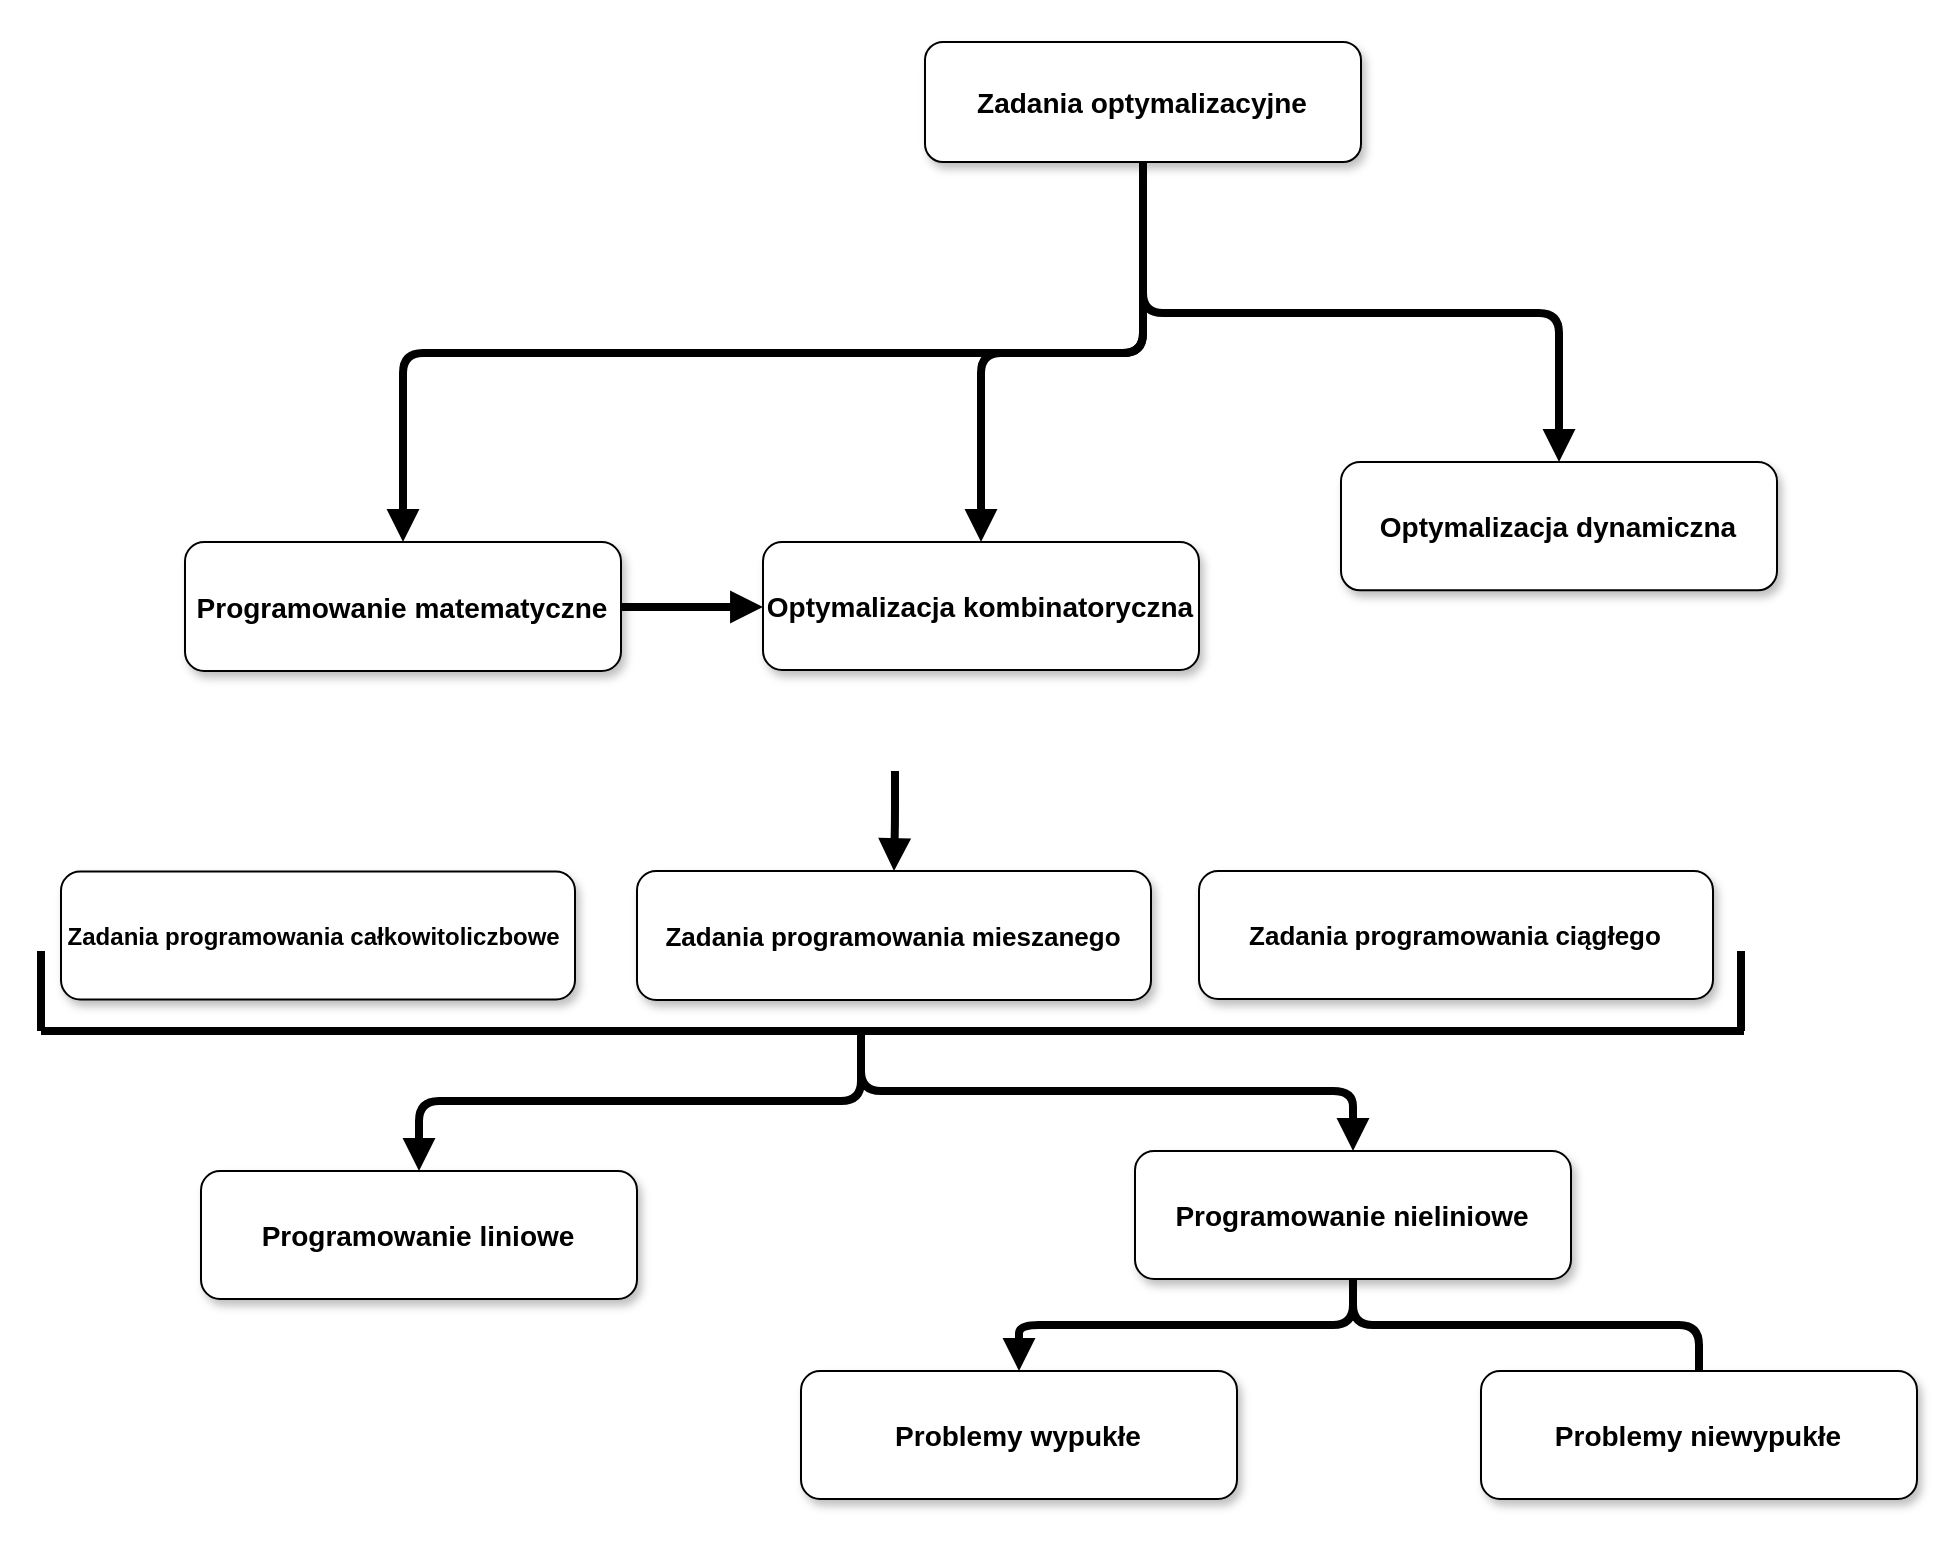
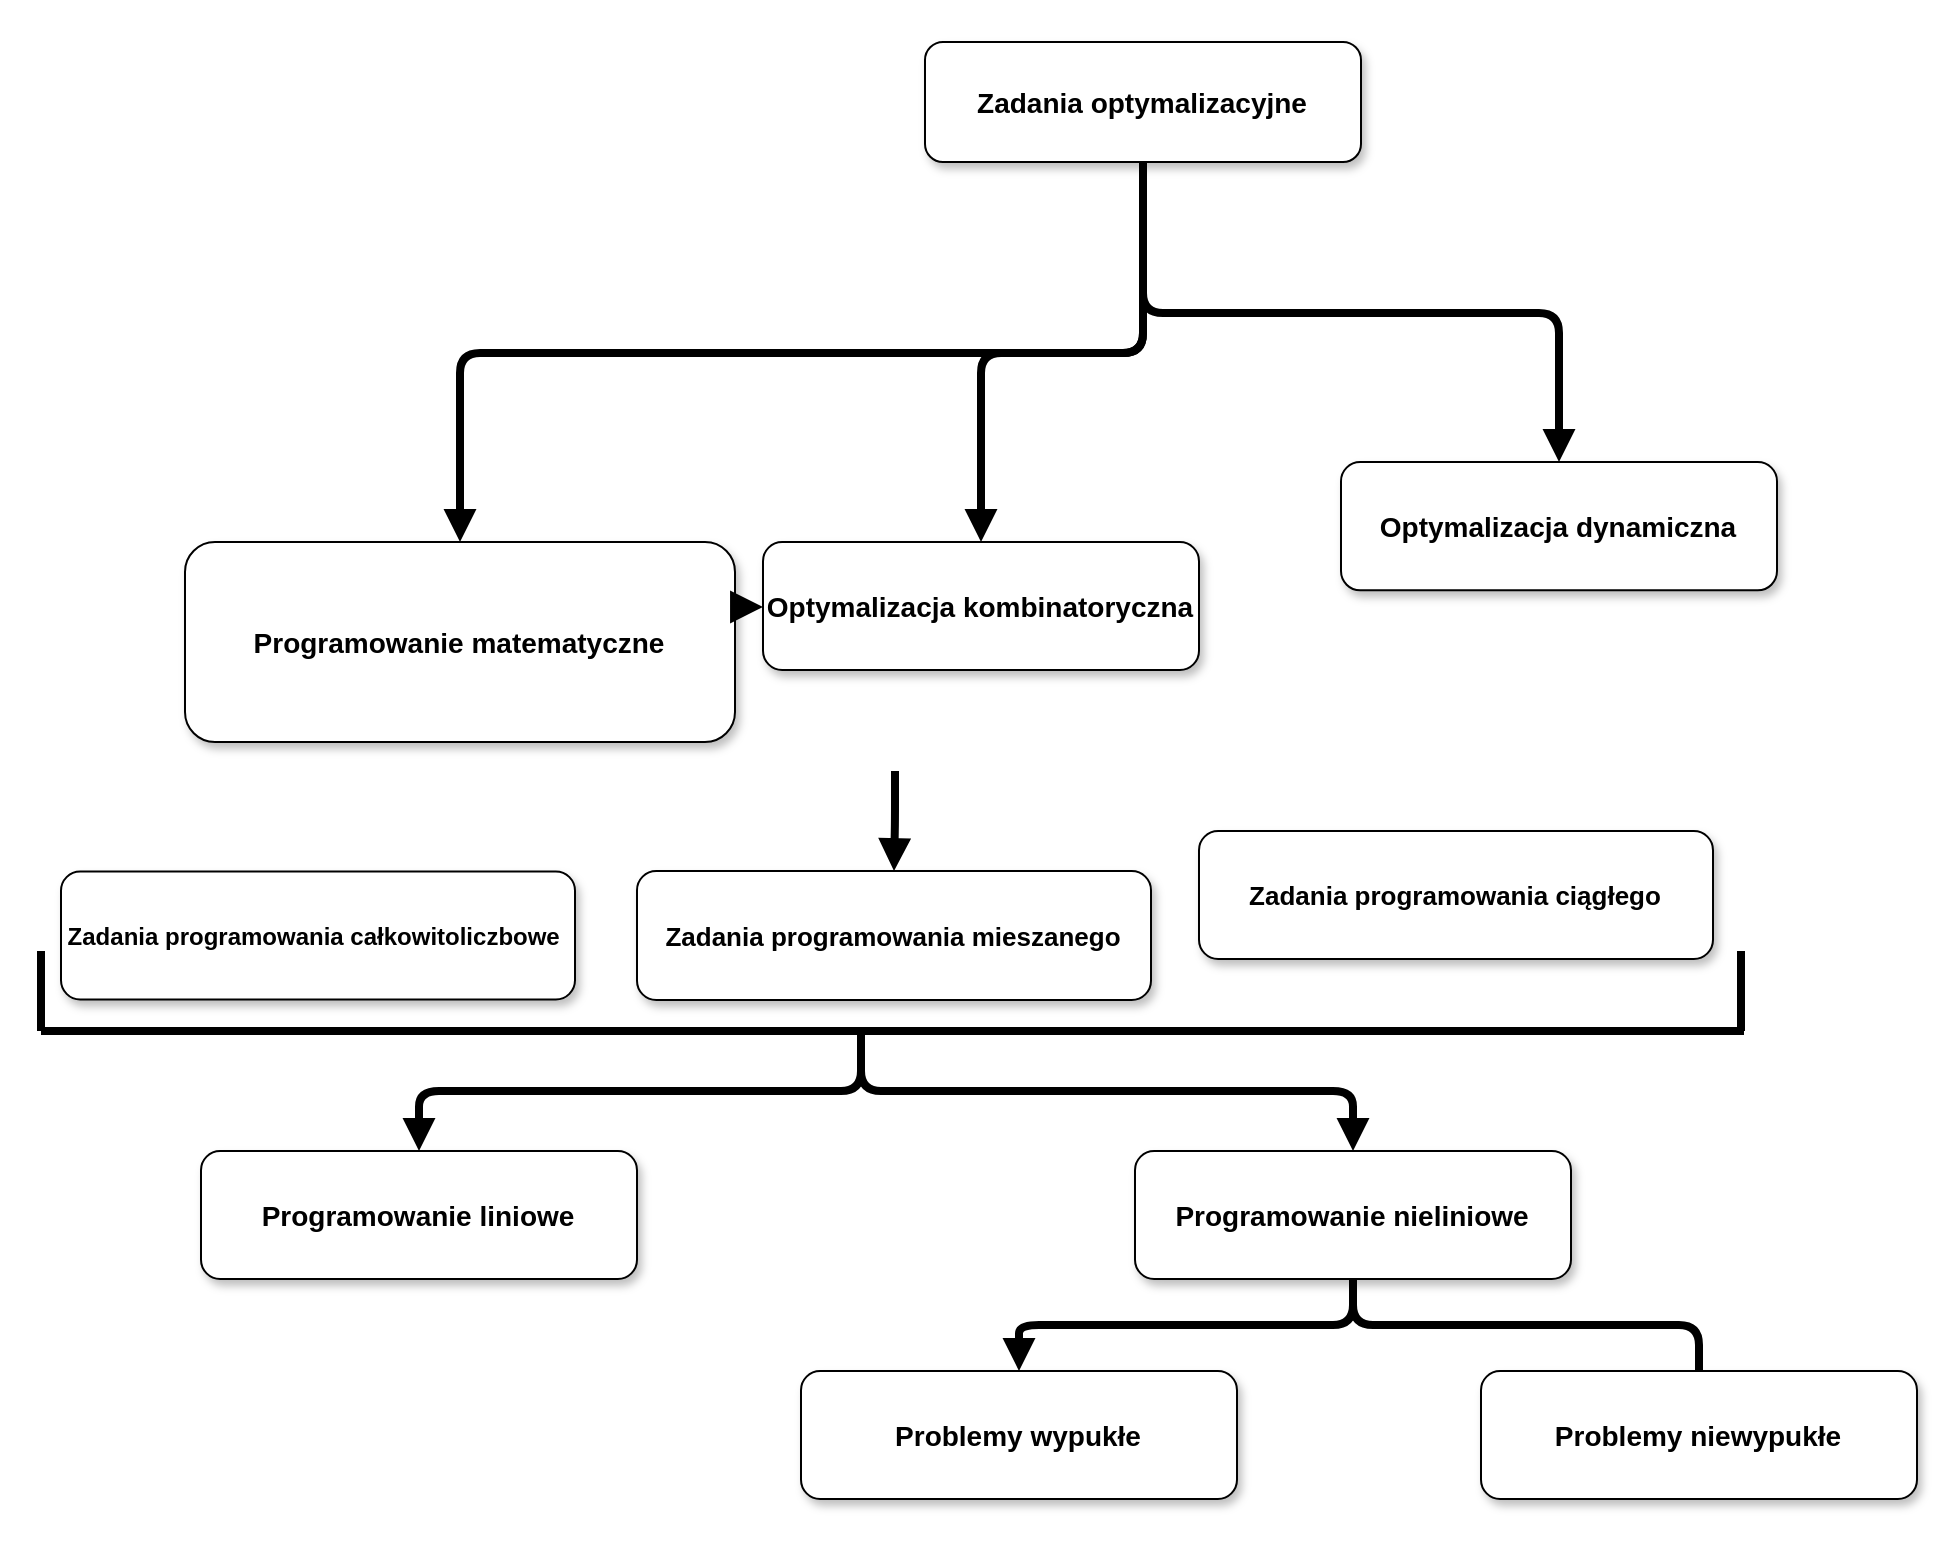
(403, 607) -> (460, 642)
(1456, 935) -> (1456, 895)
(419, 1235) -> (419, 1215)
